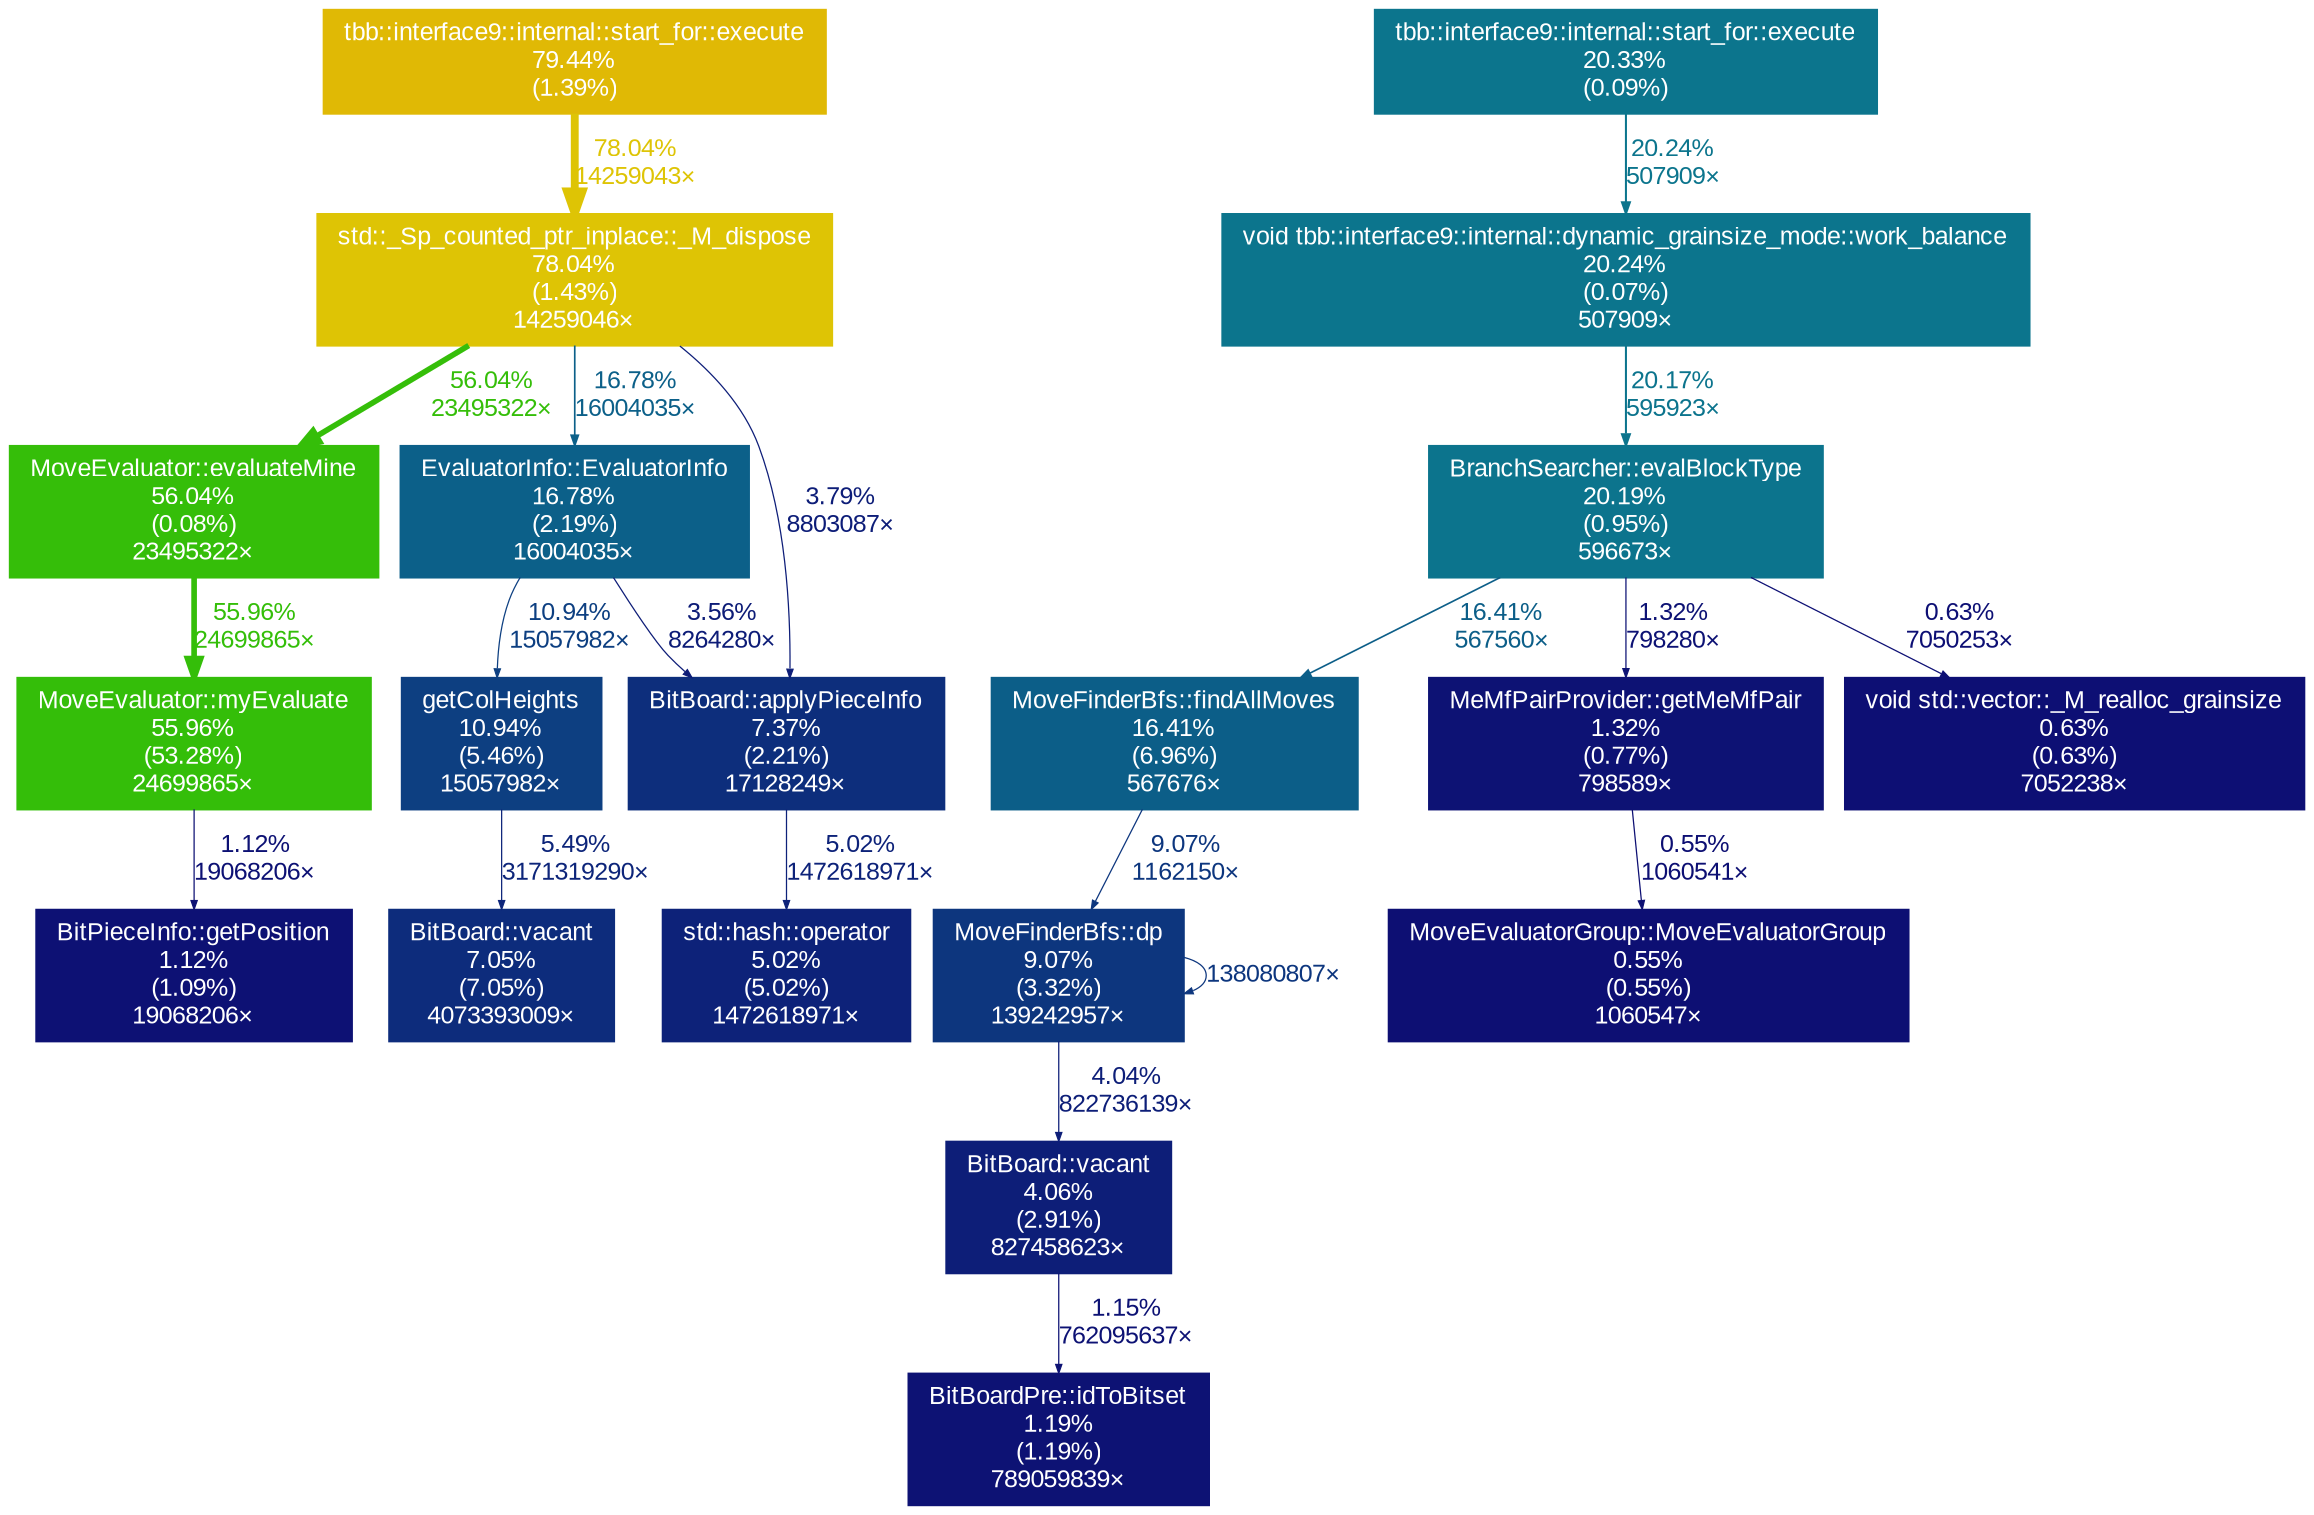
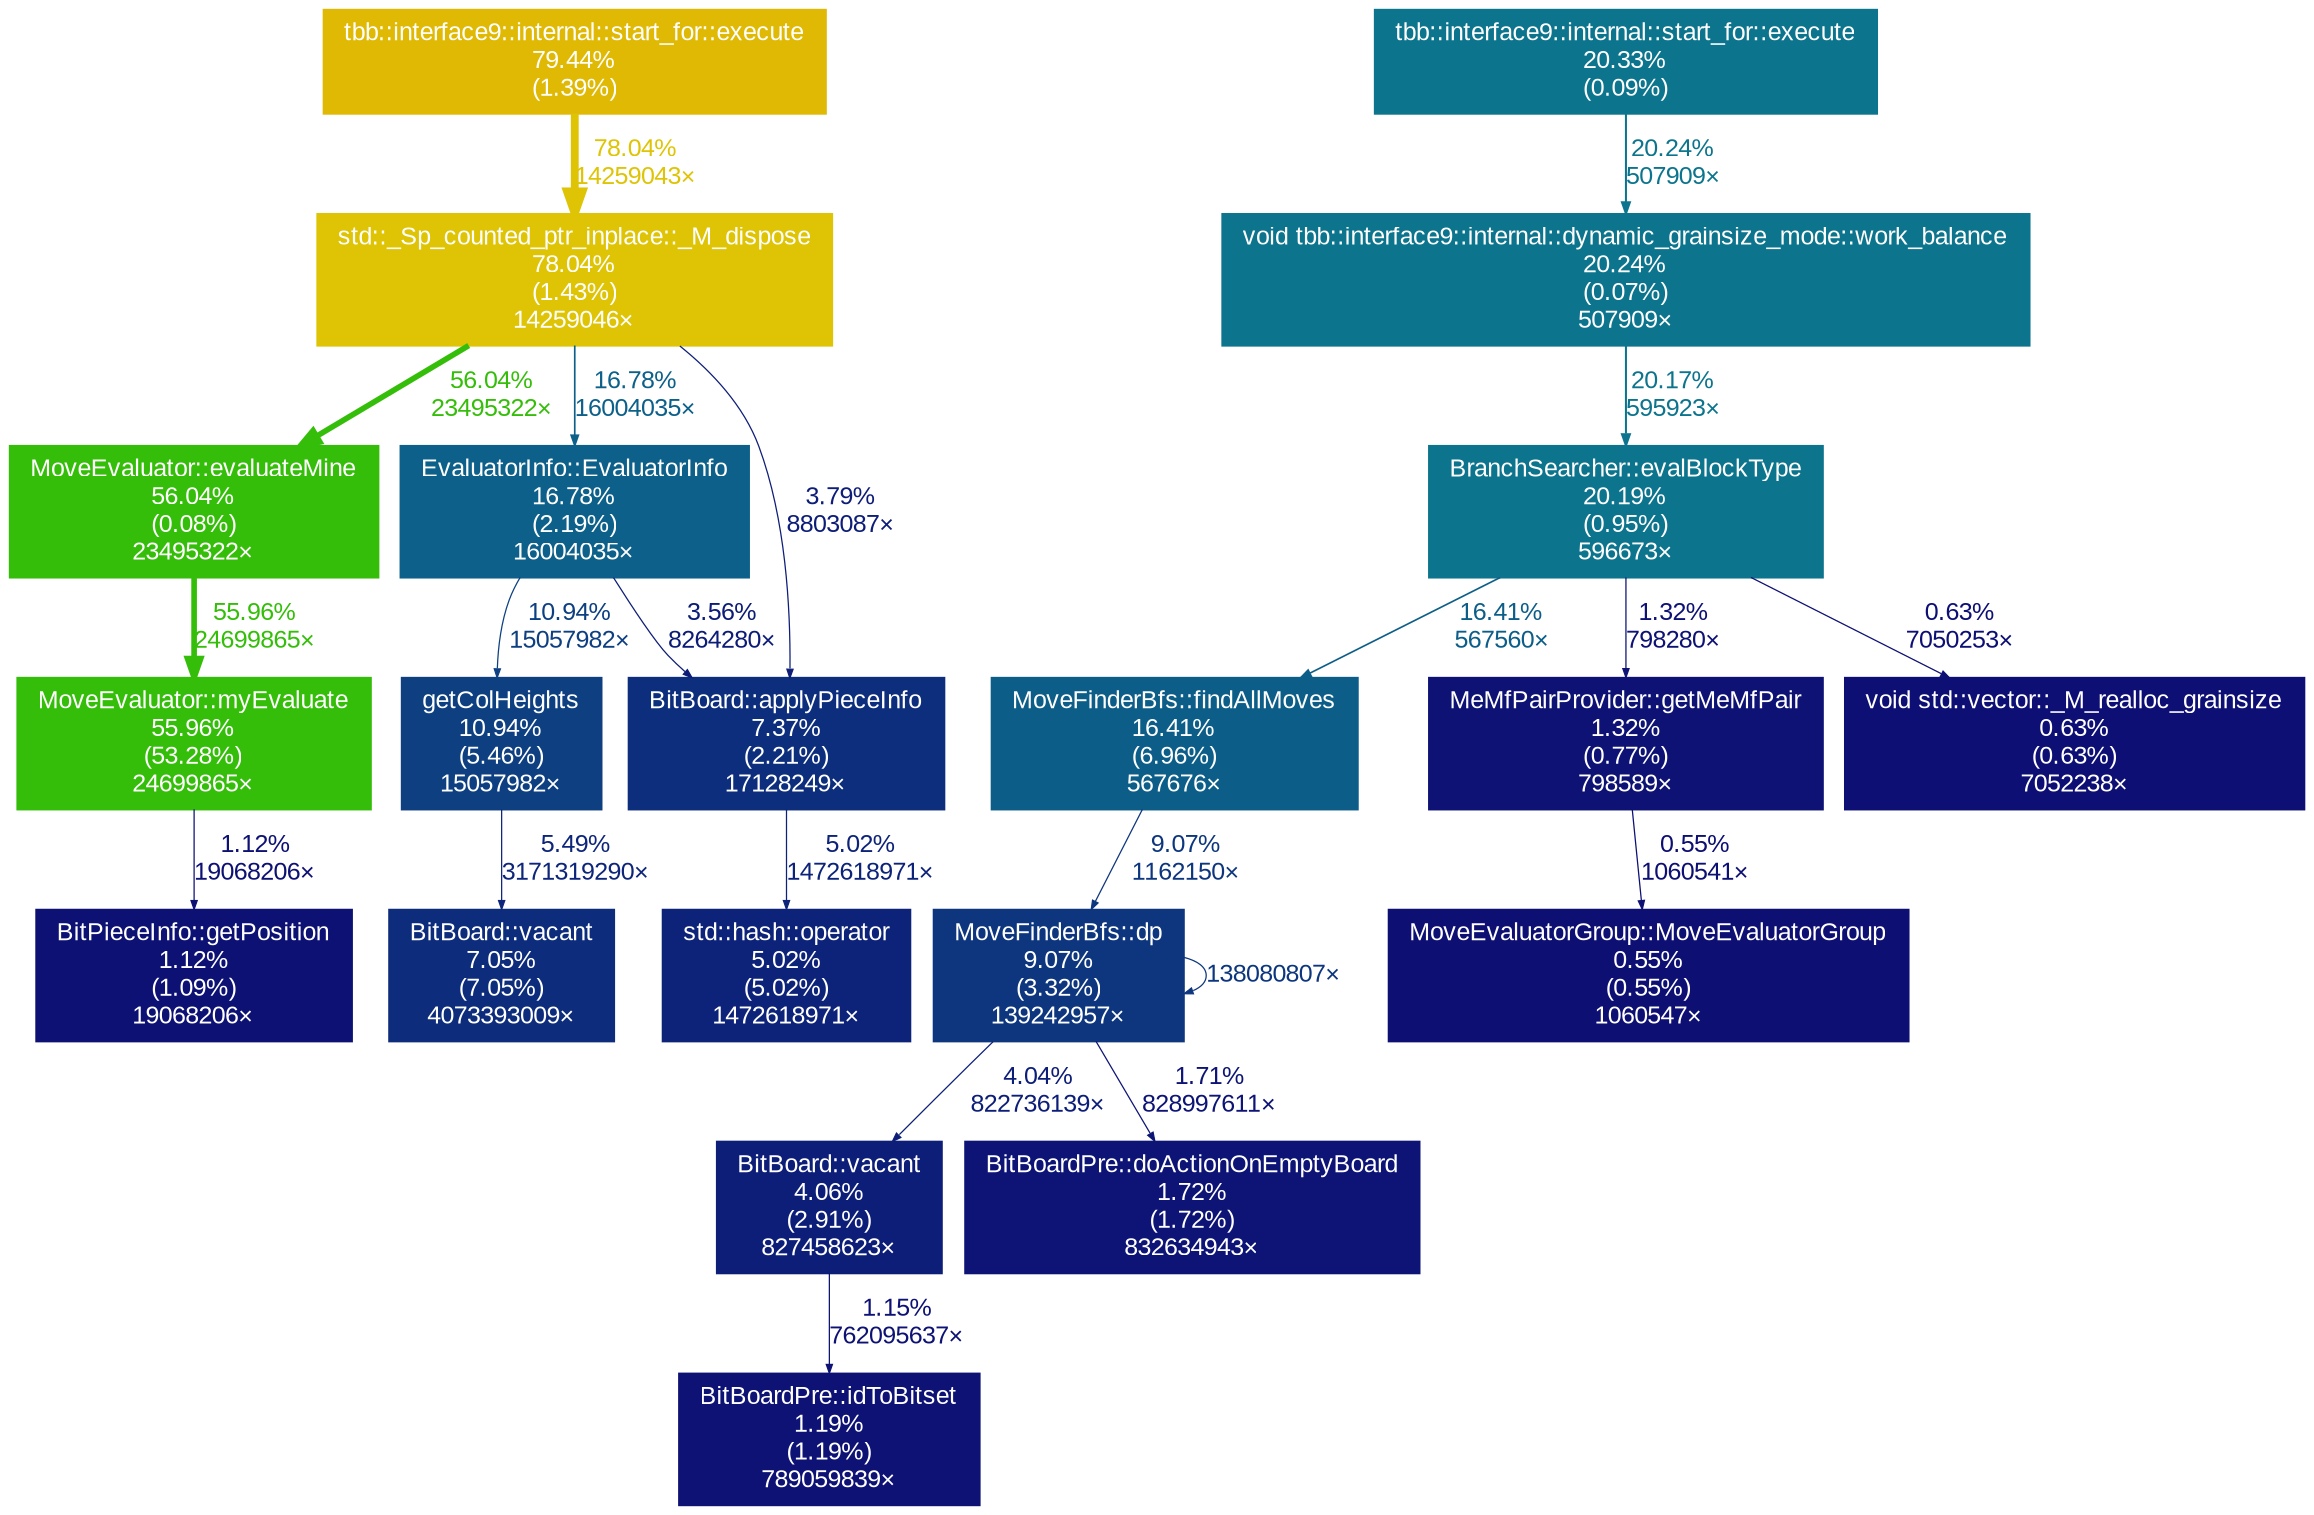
none -> (1192, 1207)
